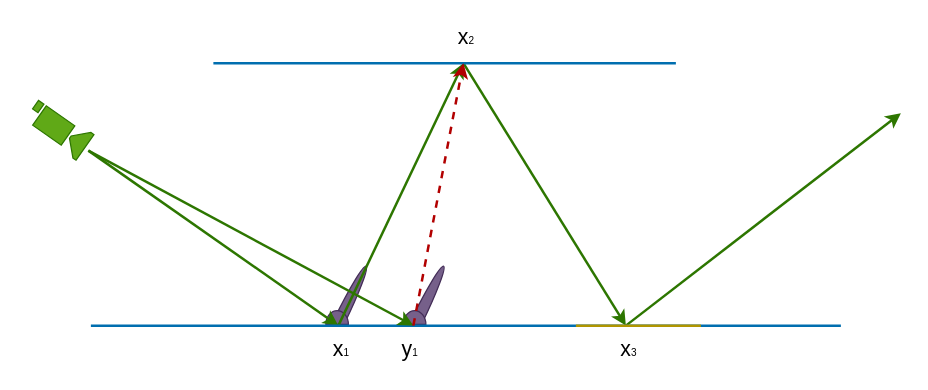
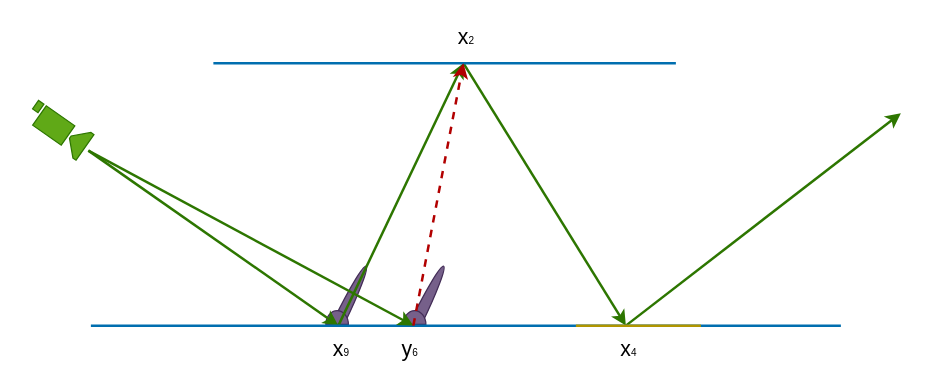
(341, 351) -> (341, 351)
(410, 351) -> (410, 351)
(629, 351) -> (629, 351)
